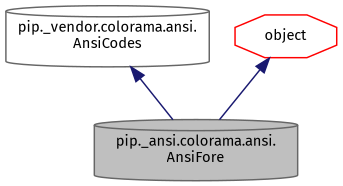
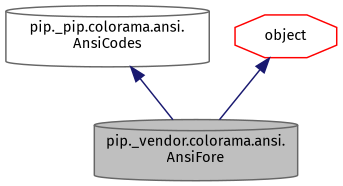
(108, 36) -> (108, 36)
(196, 150) -> (196, 150)
